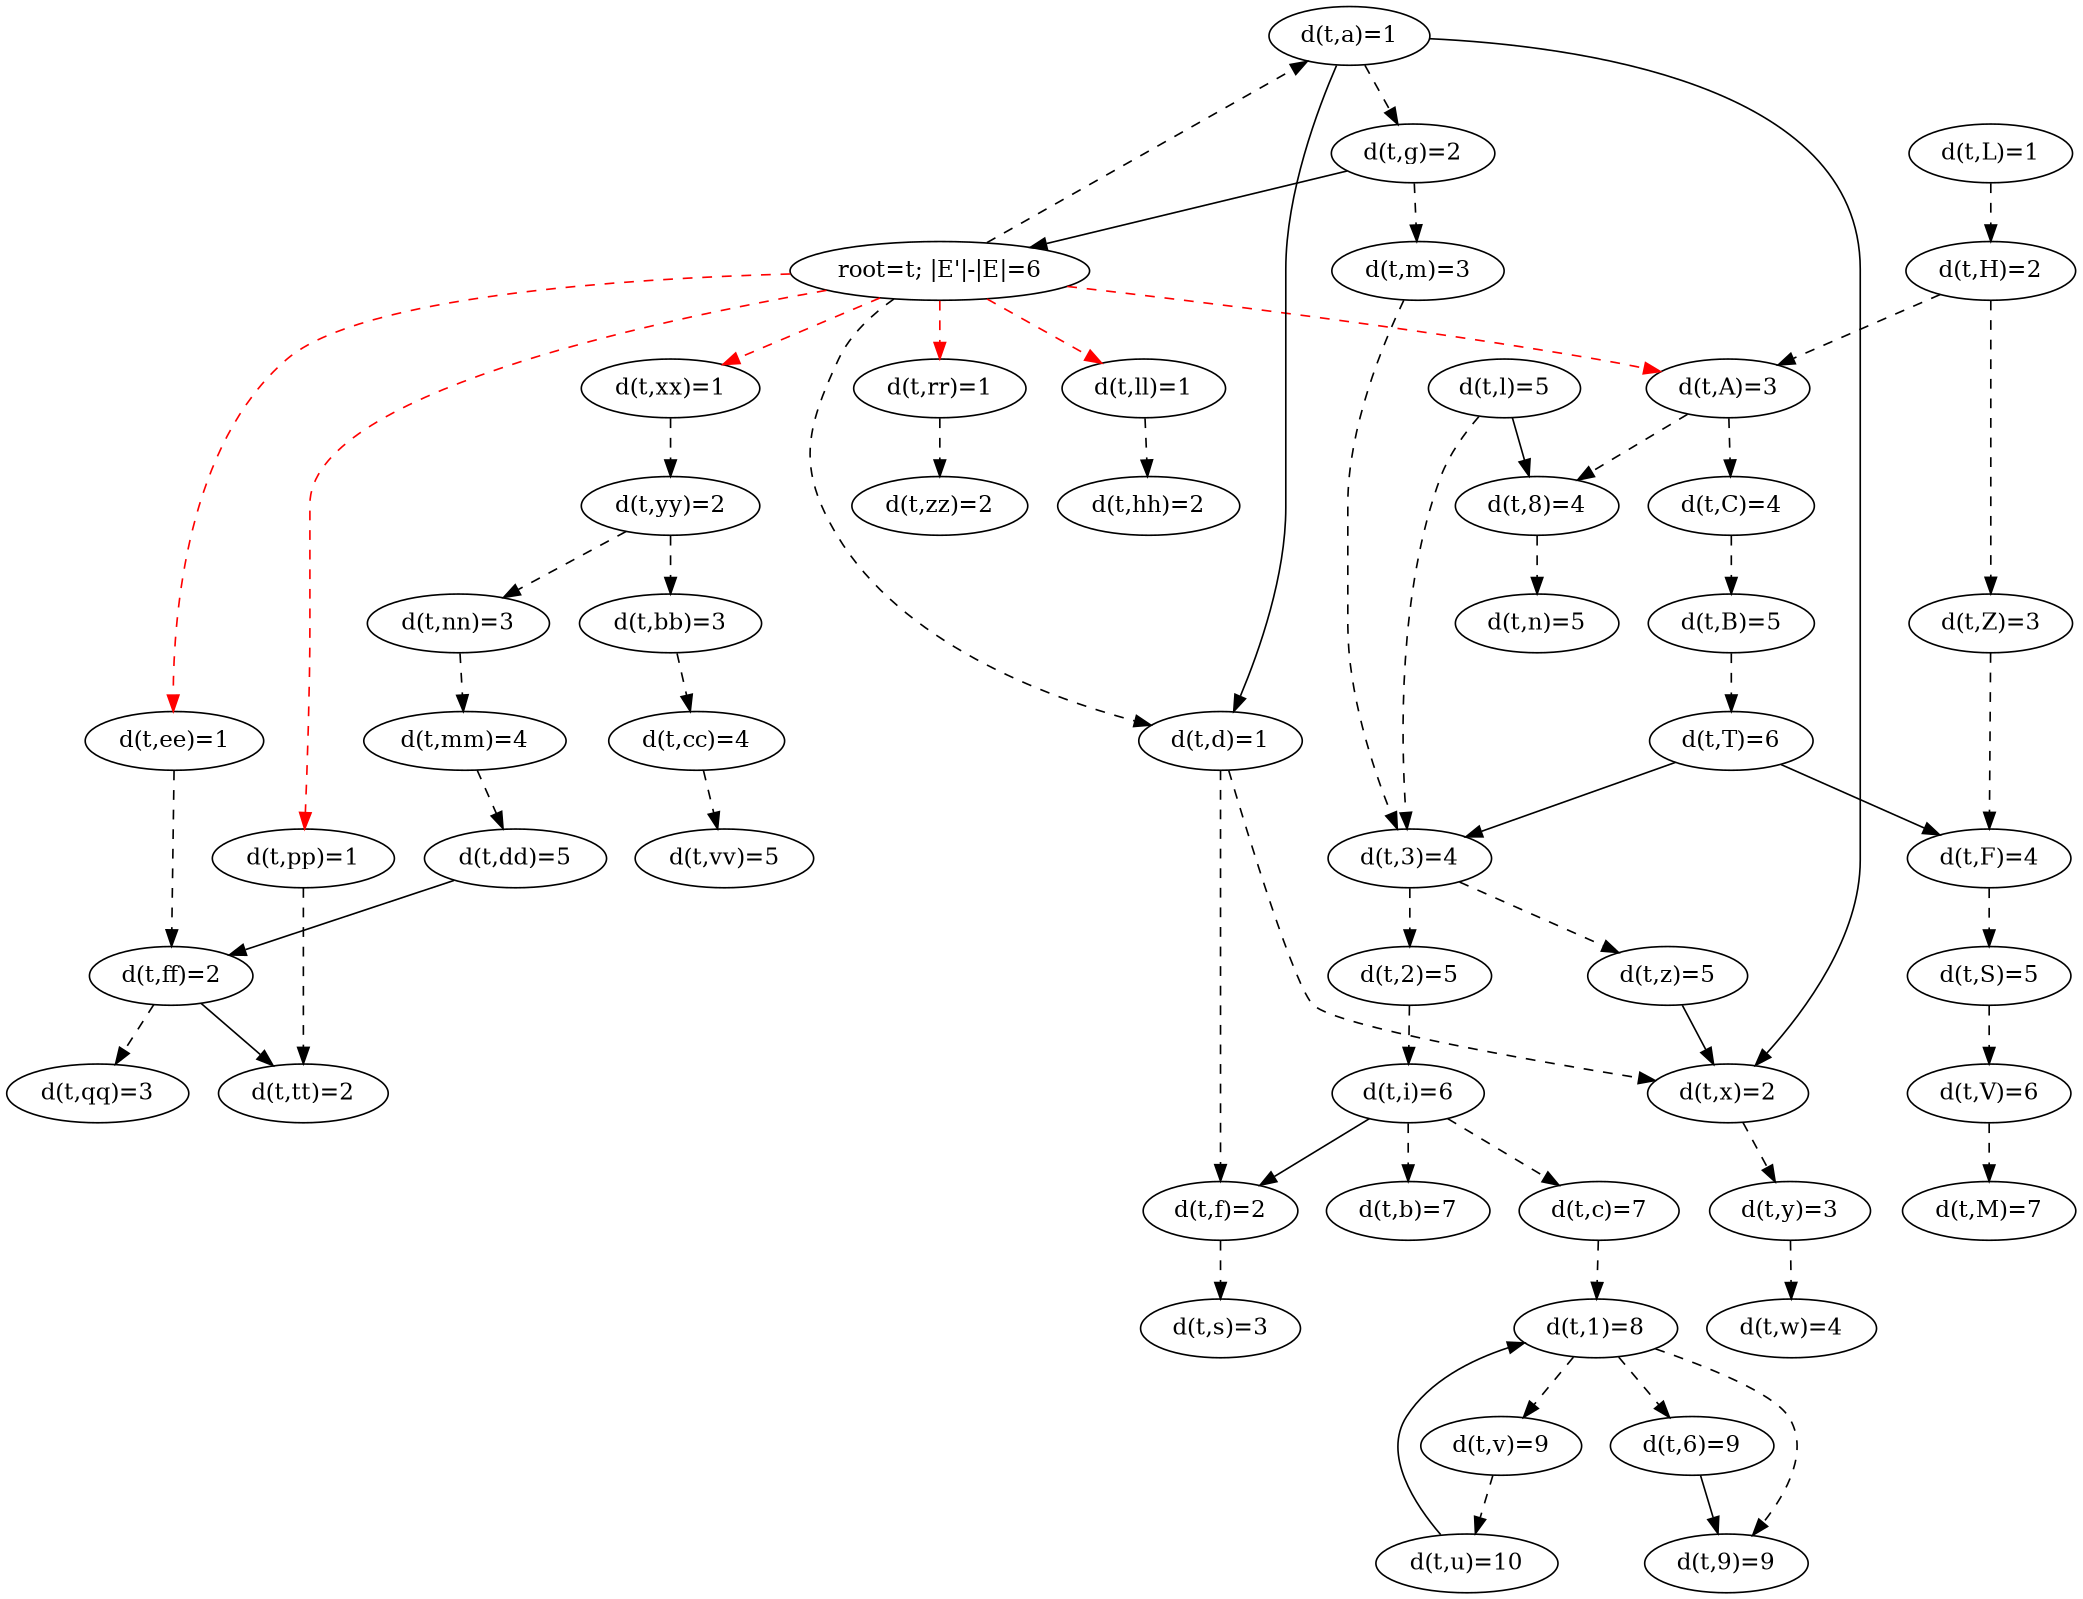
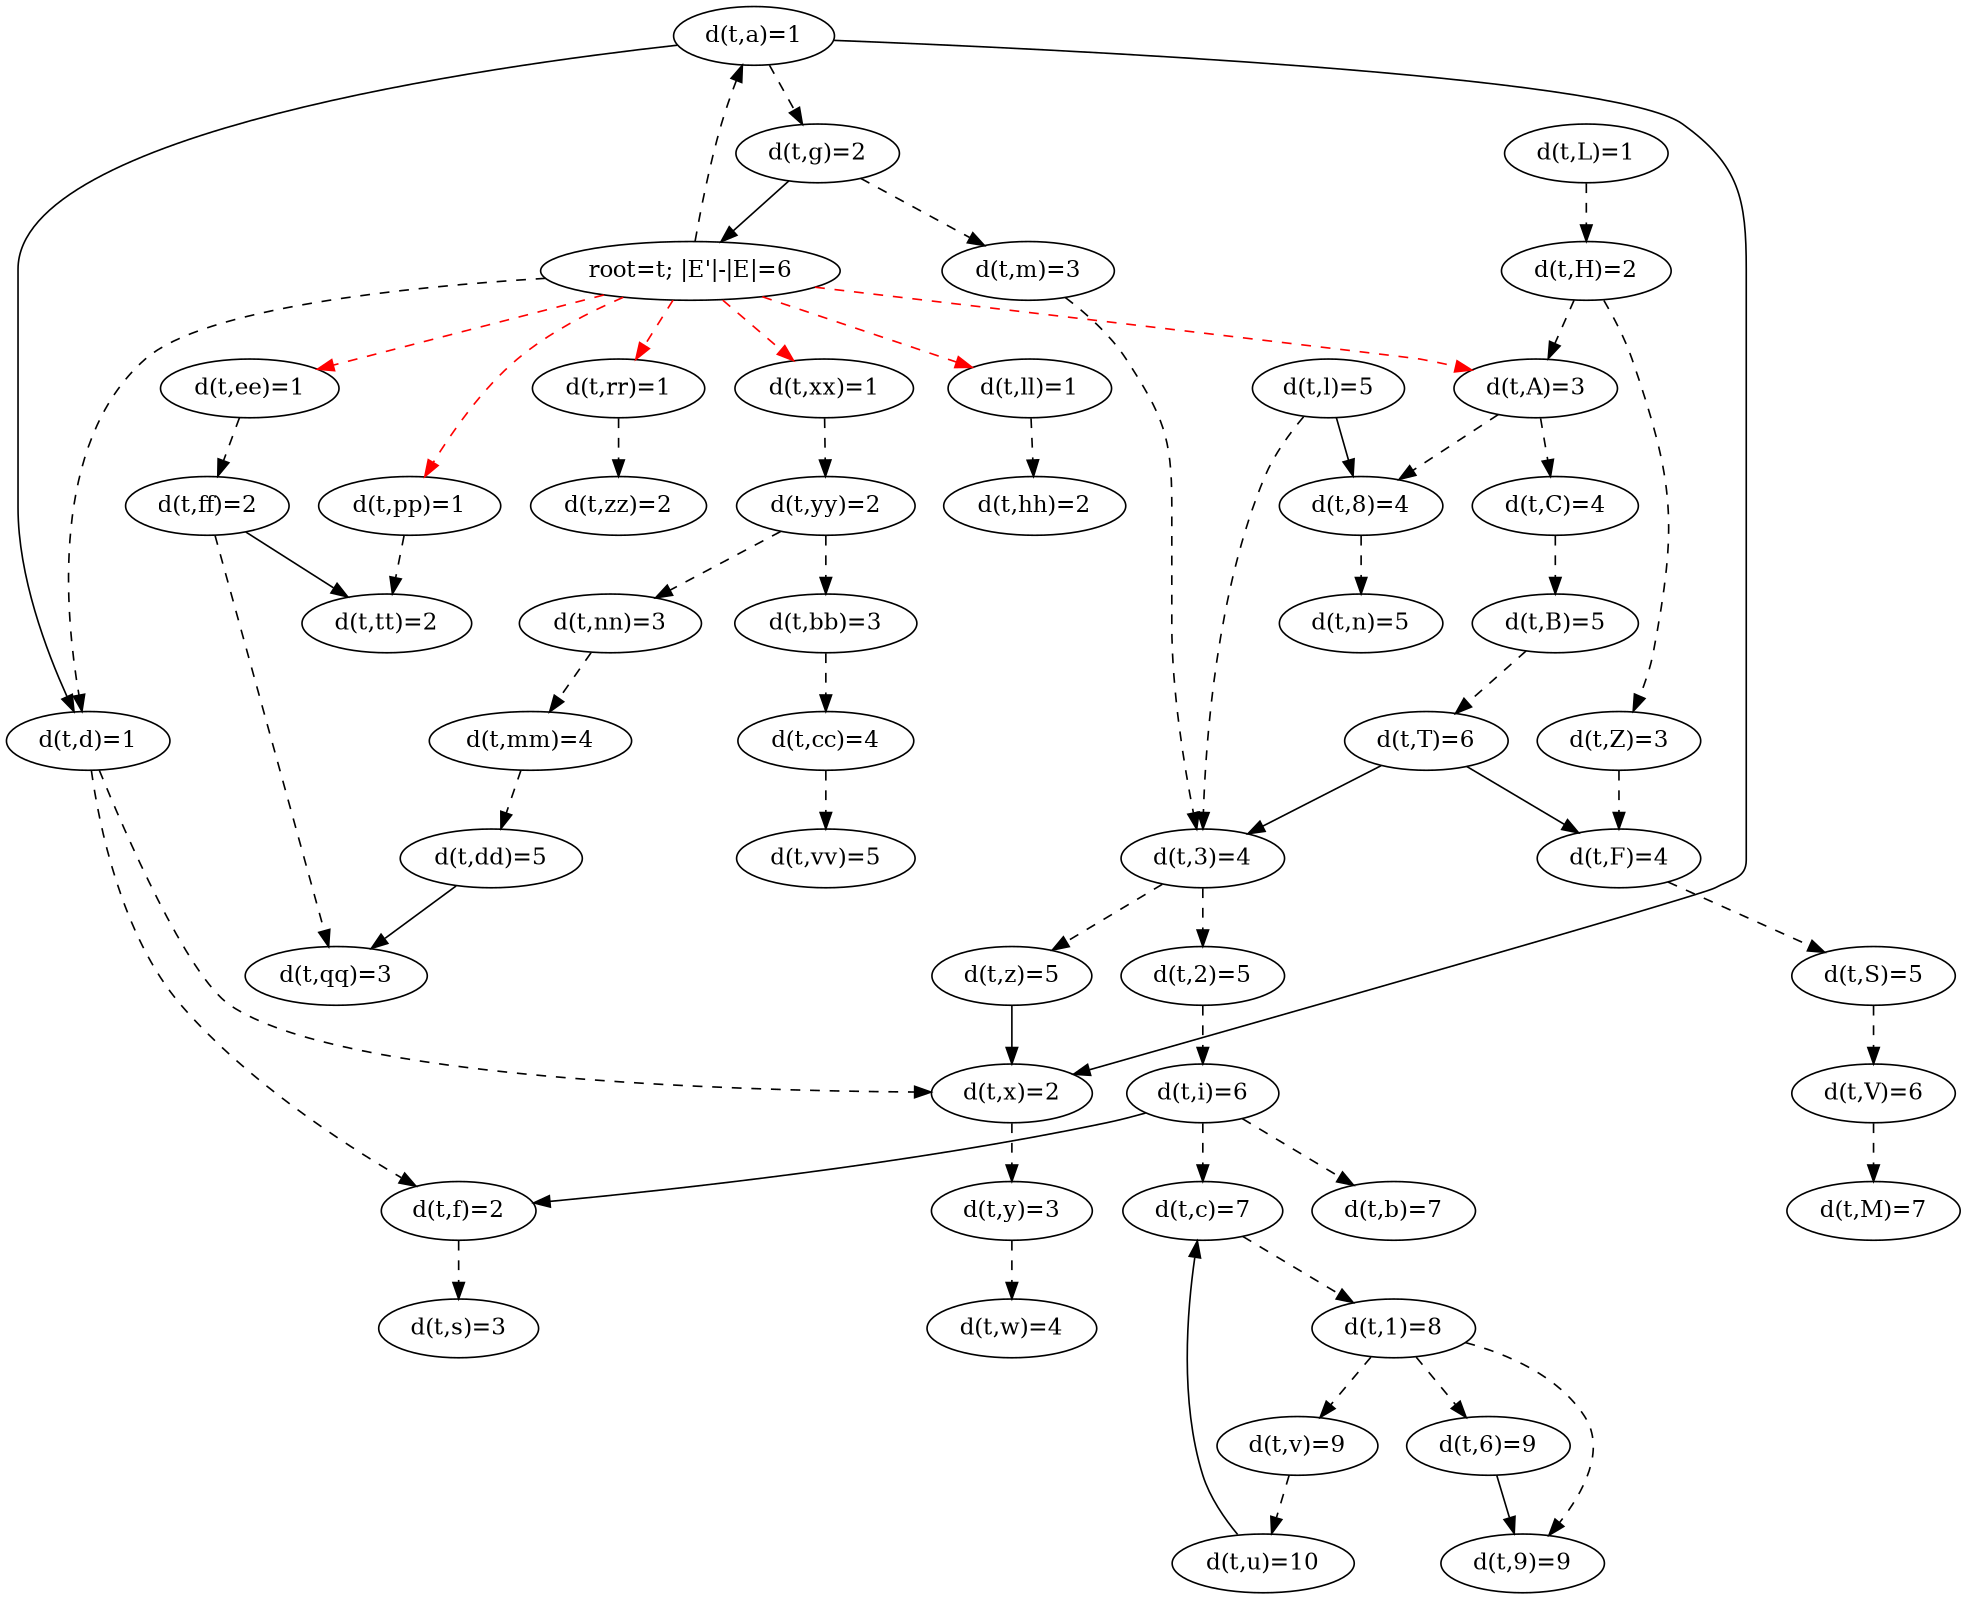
(350, 915) -> (421, 912)
(1405, 1419) -> (1189, 1401)
